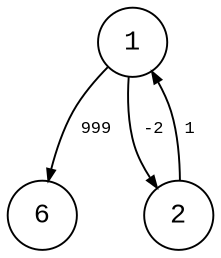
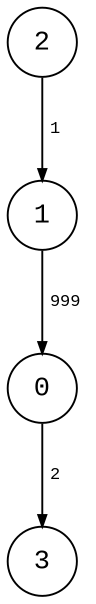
(131, 129) -> none
(42, 215) -> (42, 388)
none -> (42, 561)
